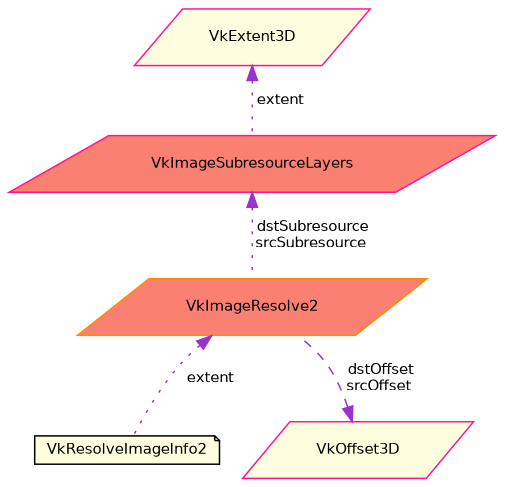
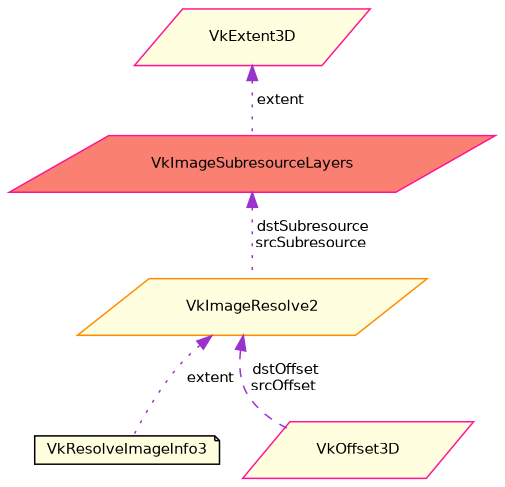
(252, 307) -> (252, 307)
(329, 367) -> (249, 397)
(127, 450) -> (127, 450)
